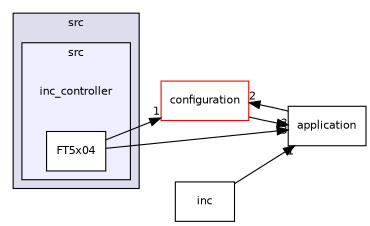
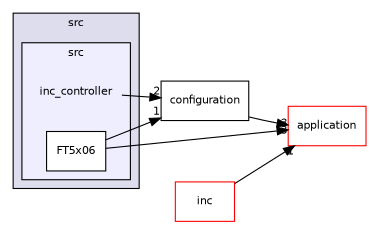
(205, 101) -> (205, 101)
(274, 108) -> (136, 96)
(327, 126) -> (327, 126)
(76, 151) -> (76, 151)
(205, 202) -> (205, 202)
